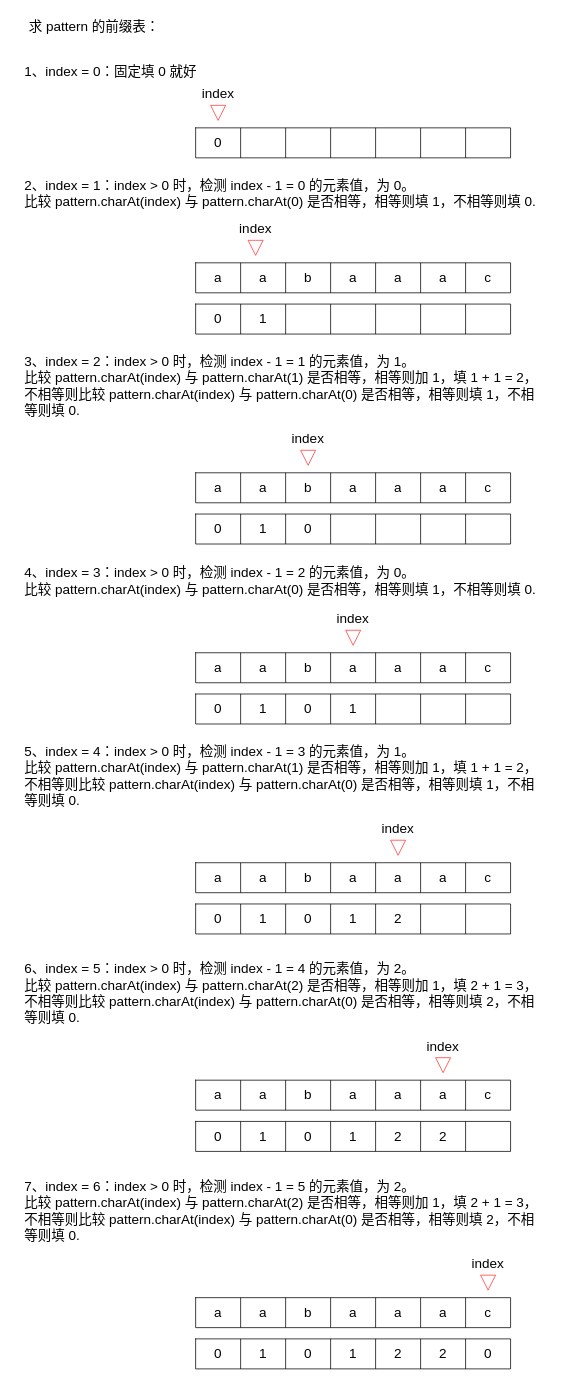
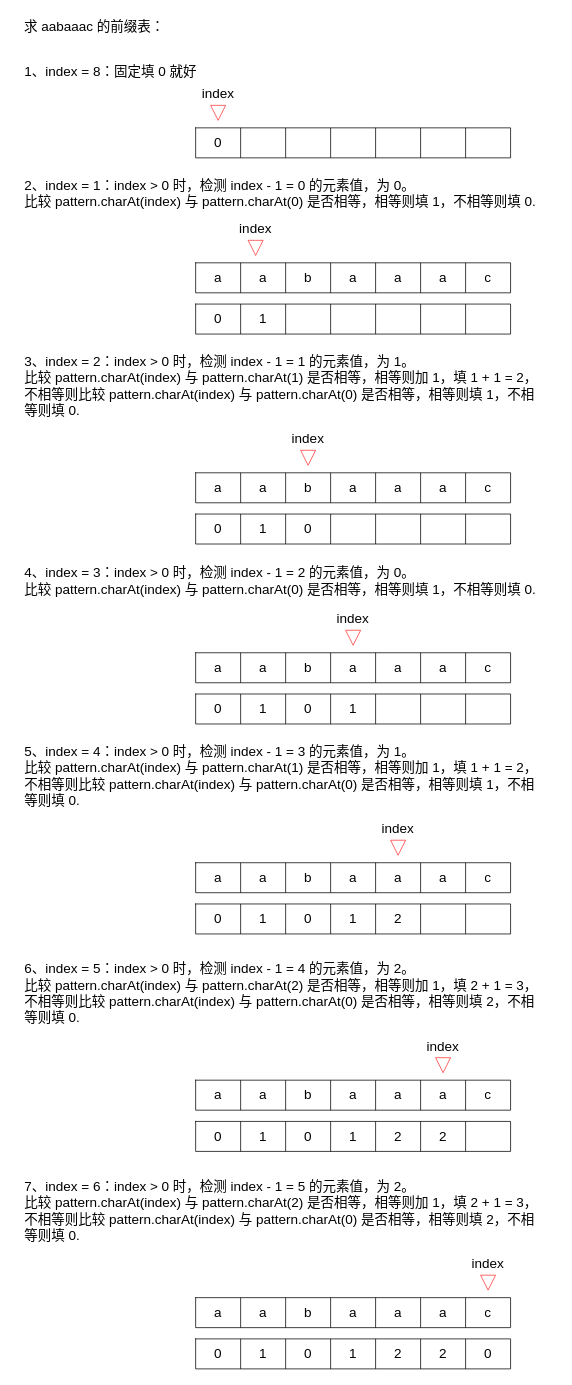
(94, 27) -> (94, 27)
(112, 72) -> (112, 72)
